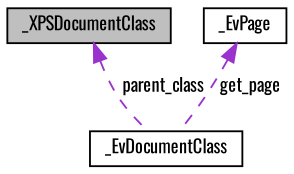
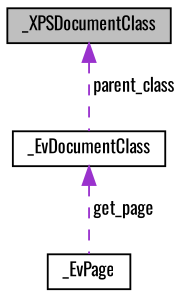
(205, 96) -> (89, 220)
